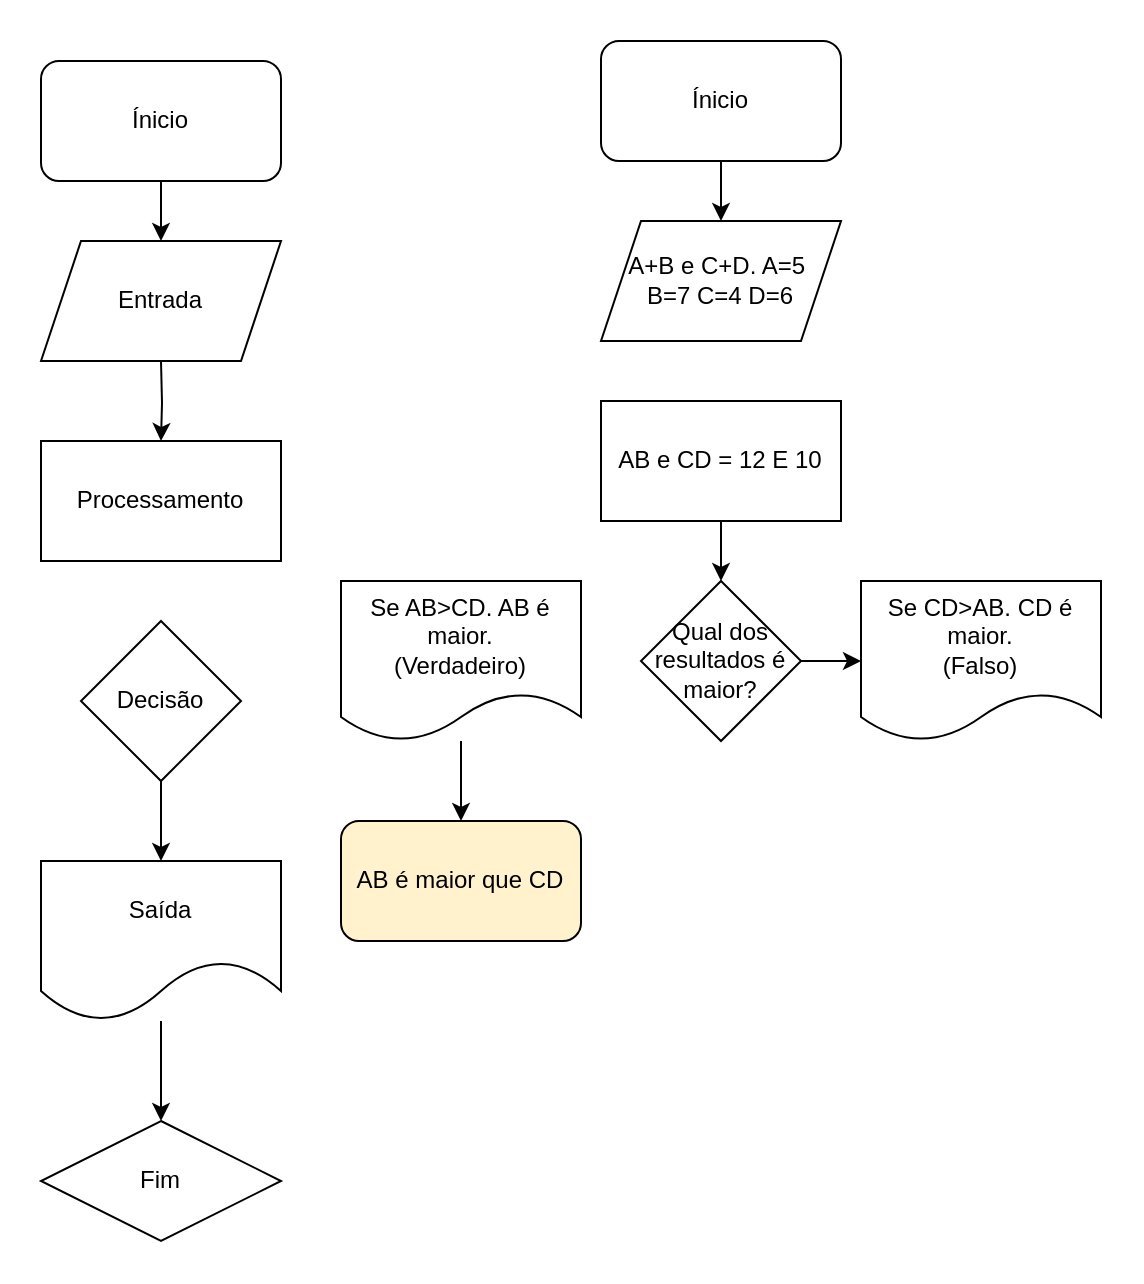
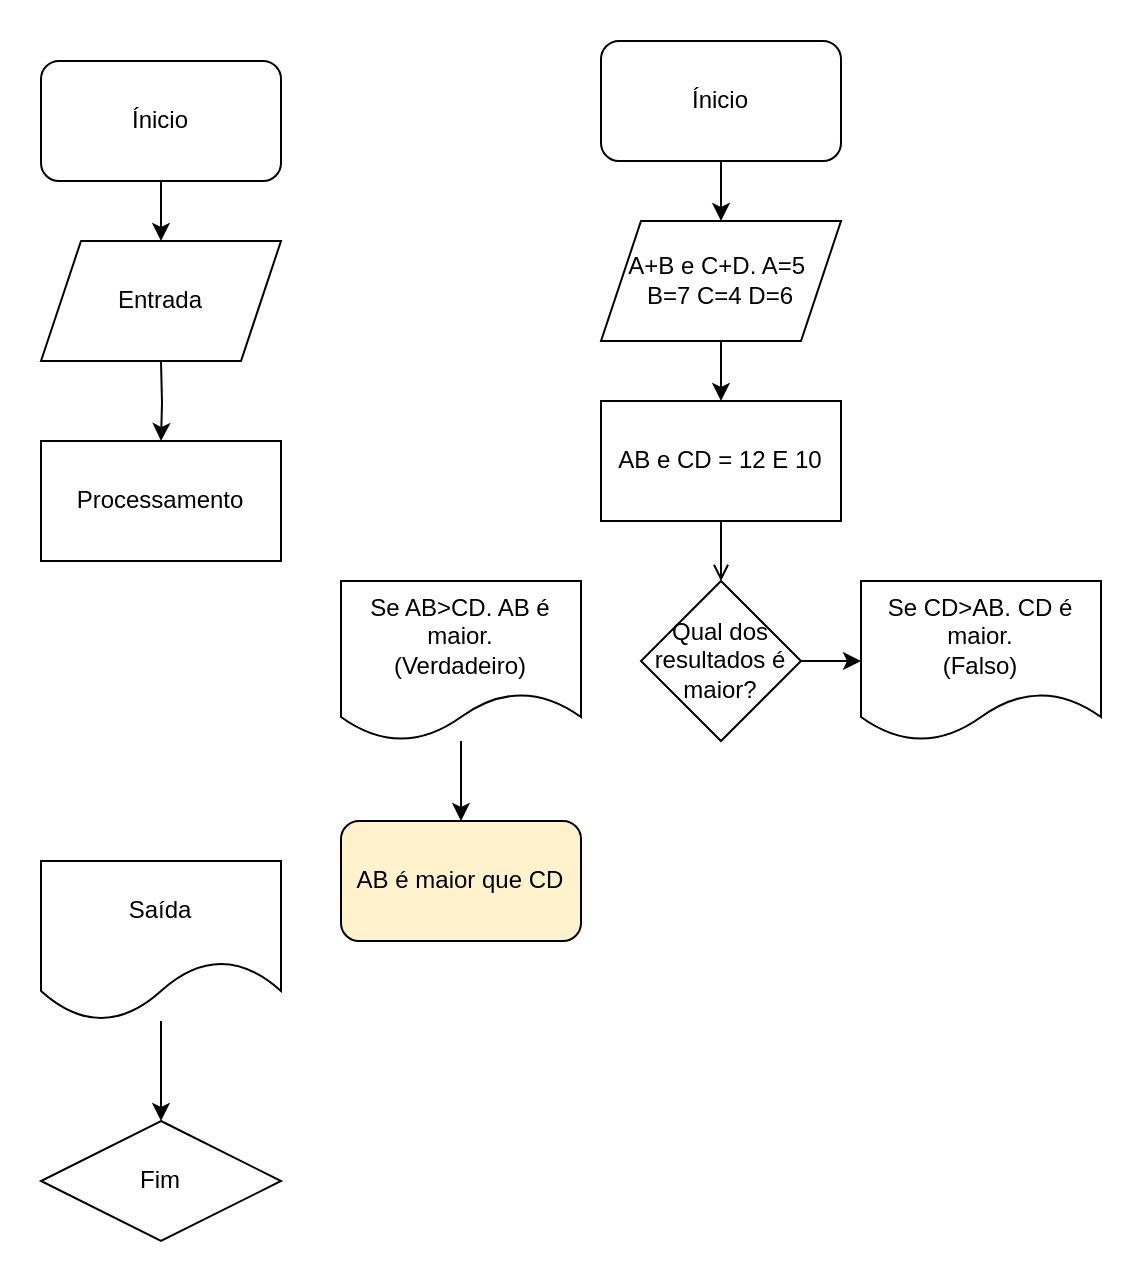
none -> (721, 378)
(721, 566) -> (721, 569)
(161, 701) -> none
(161, 814) -> none
